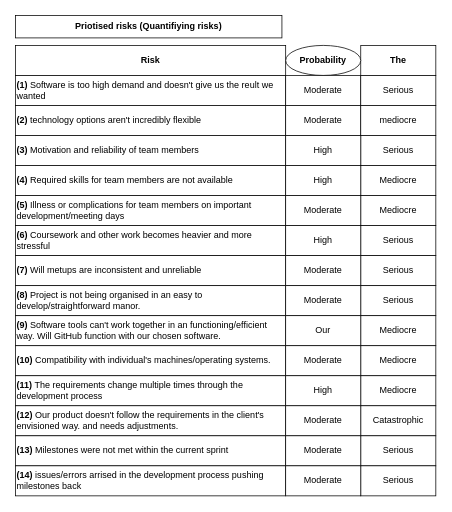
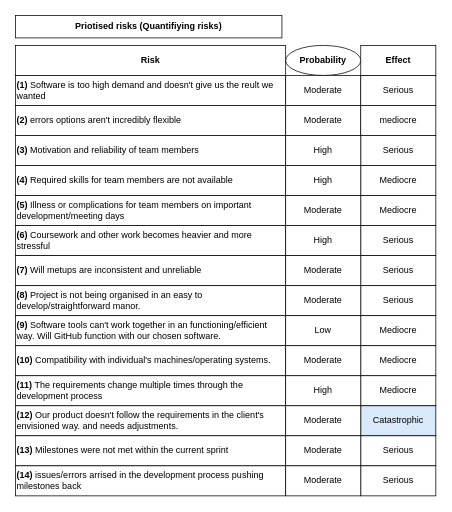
(398, 60) -> (398, 60)
(125, 120) -> (116, 120)
(323, 330) -> (323, 330)
(398, 420) -> (398, 420)
